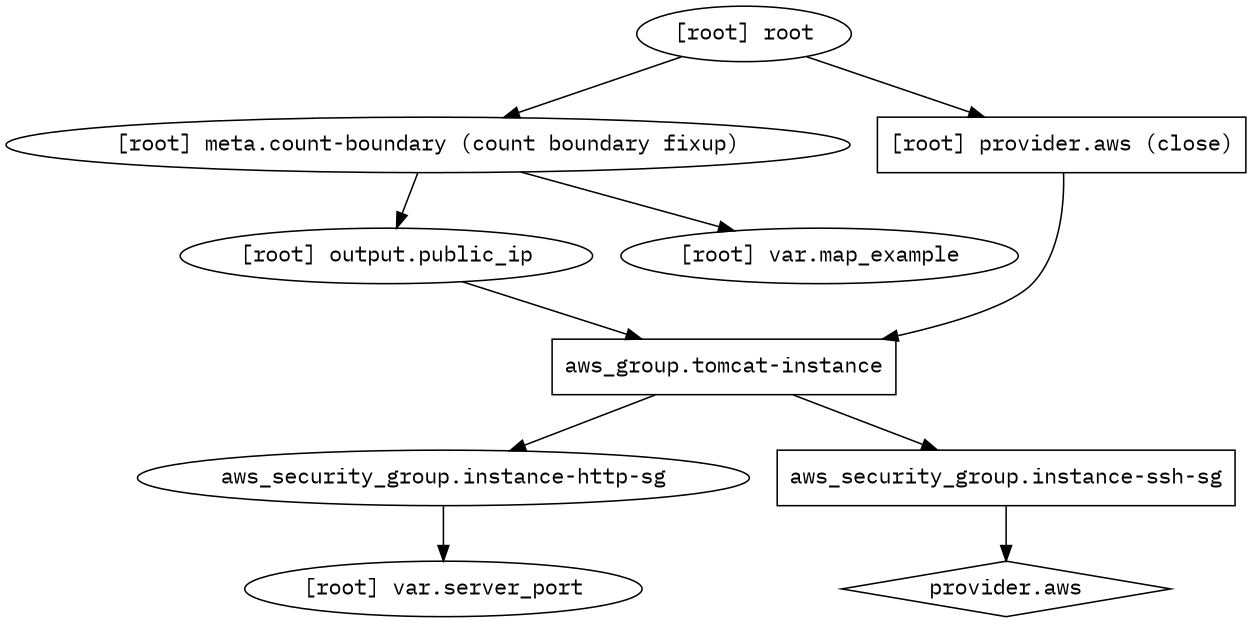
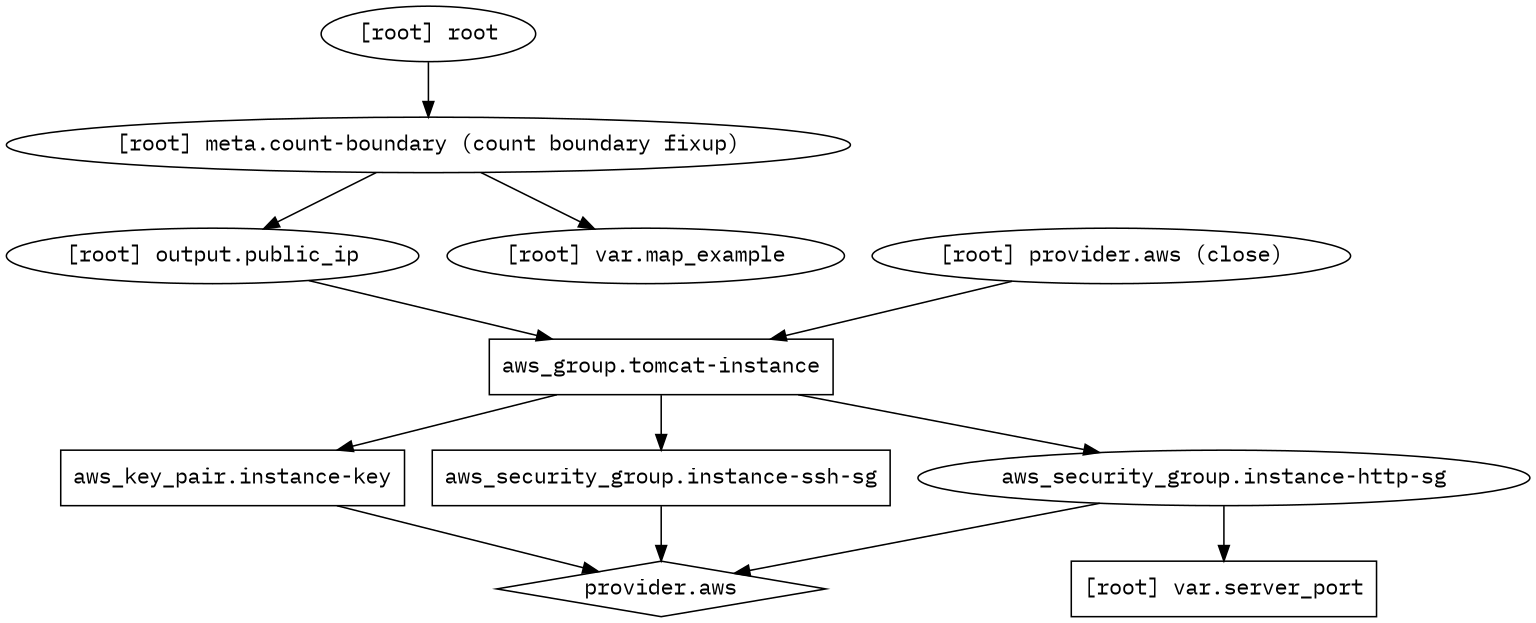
(888, 84) -> none
(1062, 145) -> (1111, 256)
none -> (233, 478)
none -> (925, 537)
(443, 589) -> (1224, 589)
